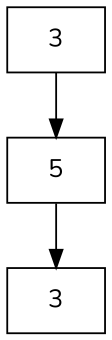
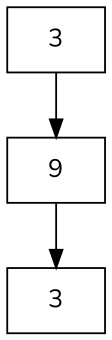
(56, 170) -> (56, 170)
